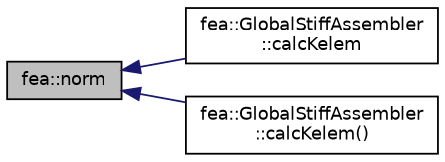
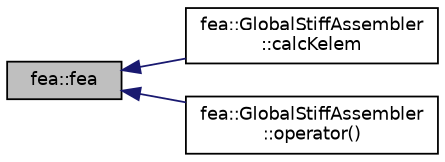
(64, 80) -> (64, 80)
(312, 125) -> (312, 125)
